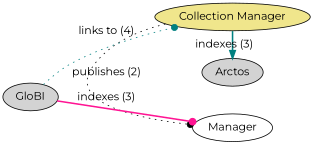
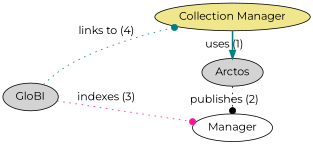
(224, 45) -> (224, 45)
(89, 88) -> (233, 97)
(103, 108) -> (123, 111)
